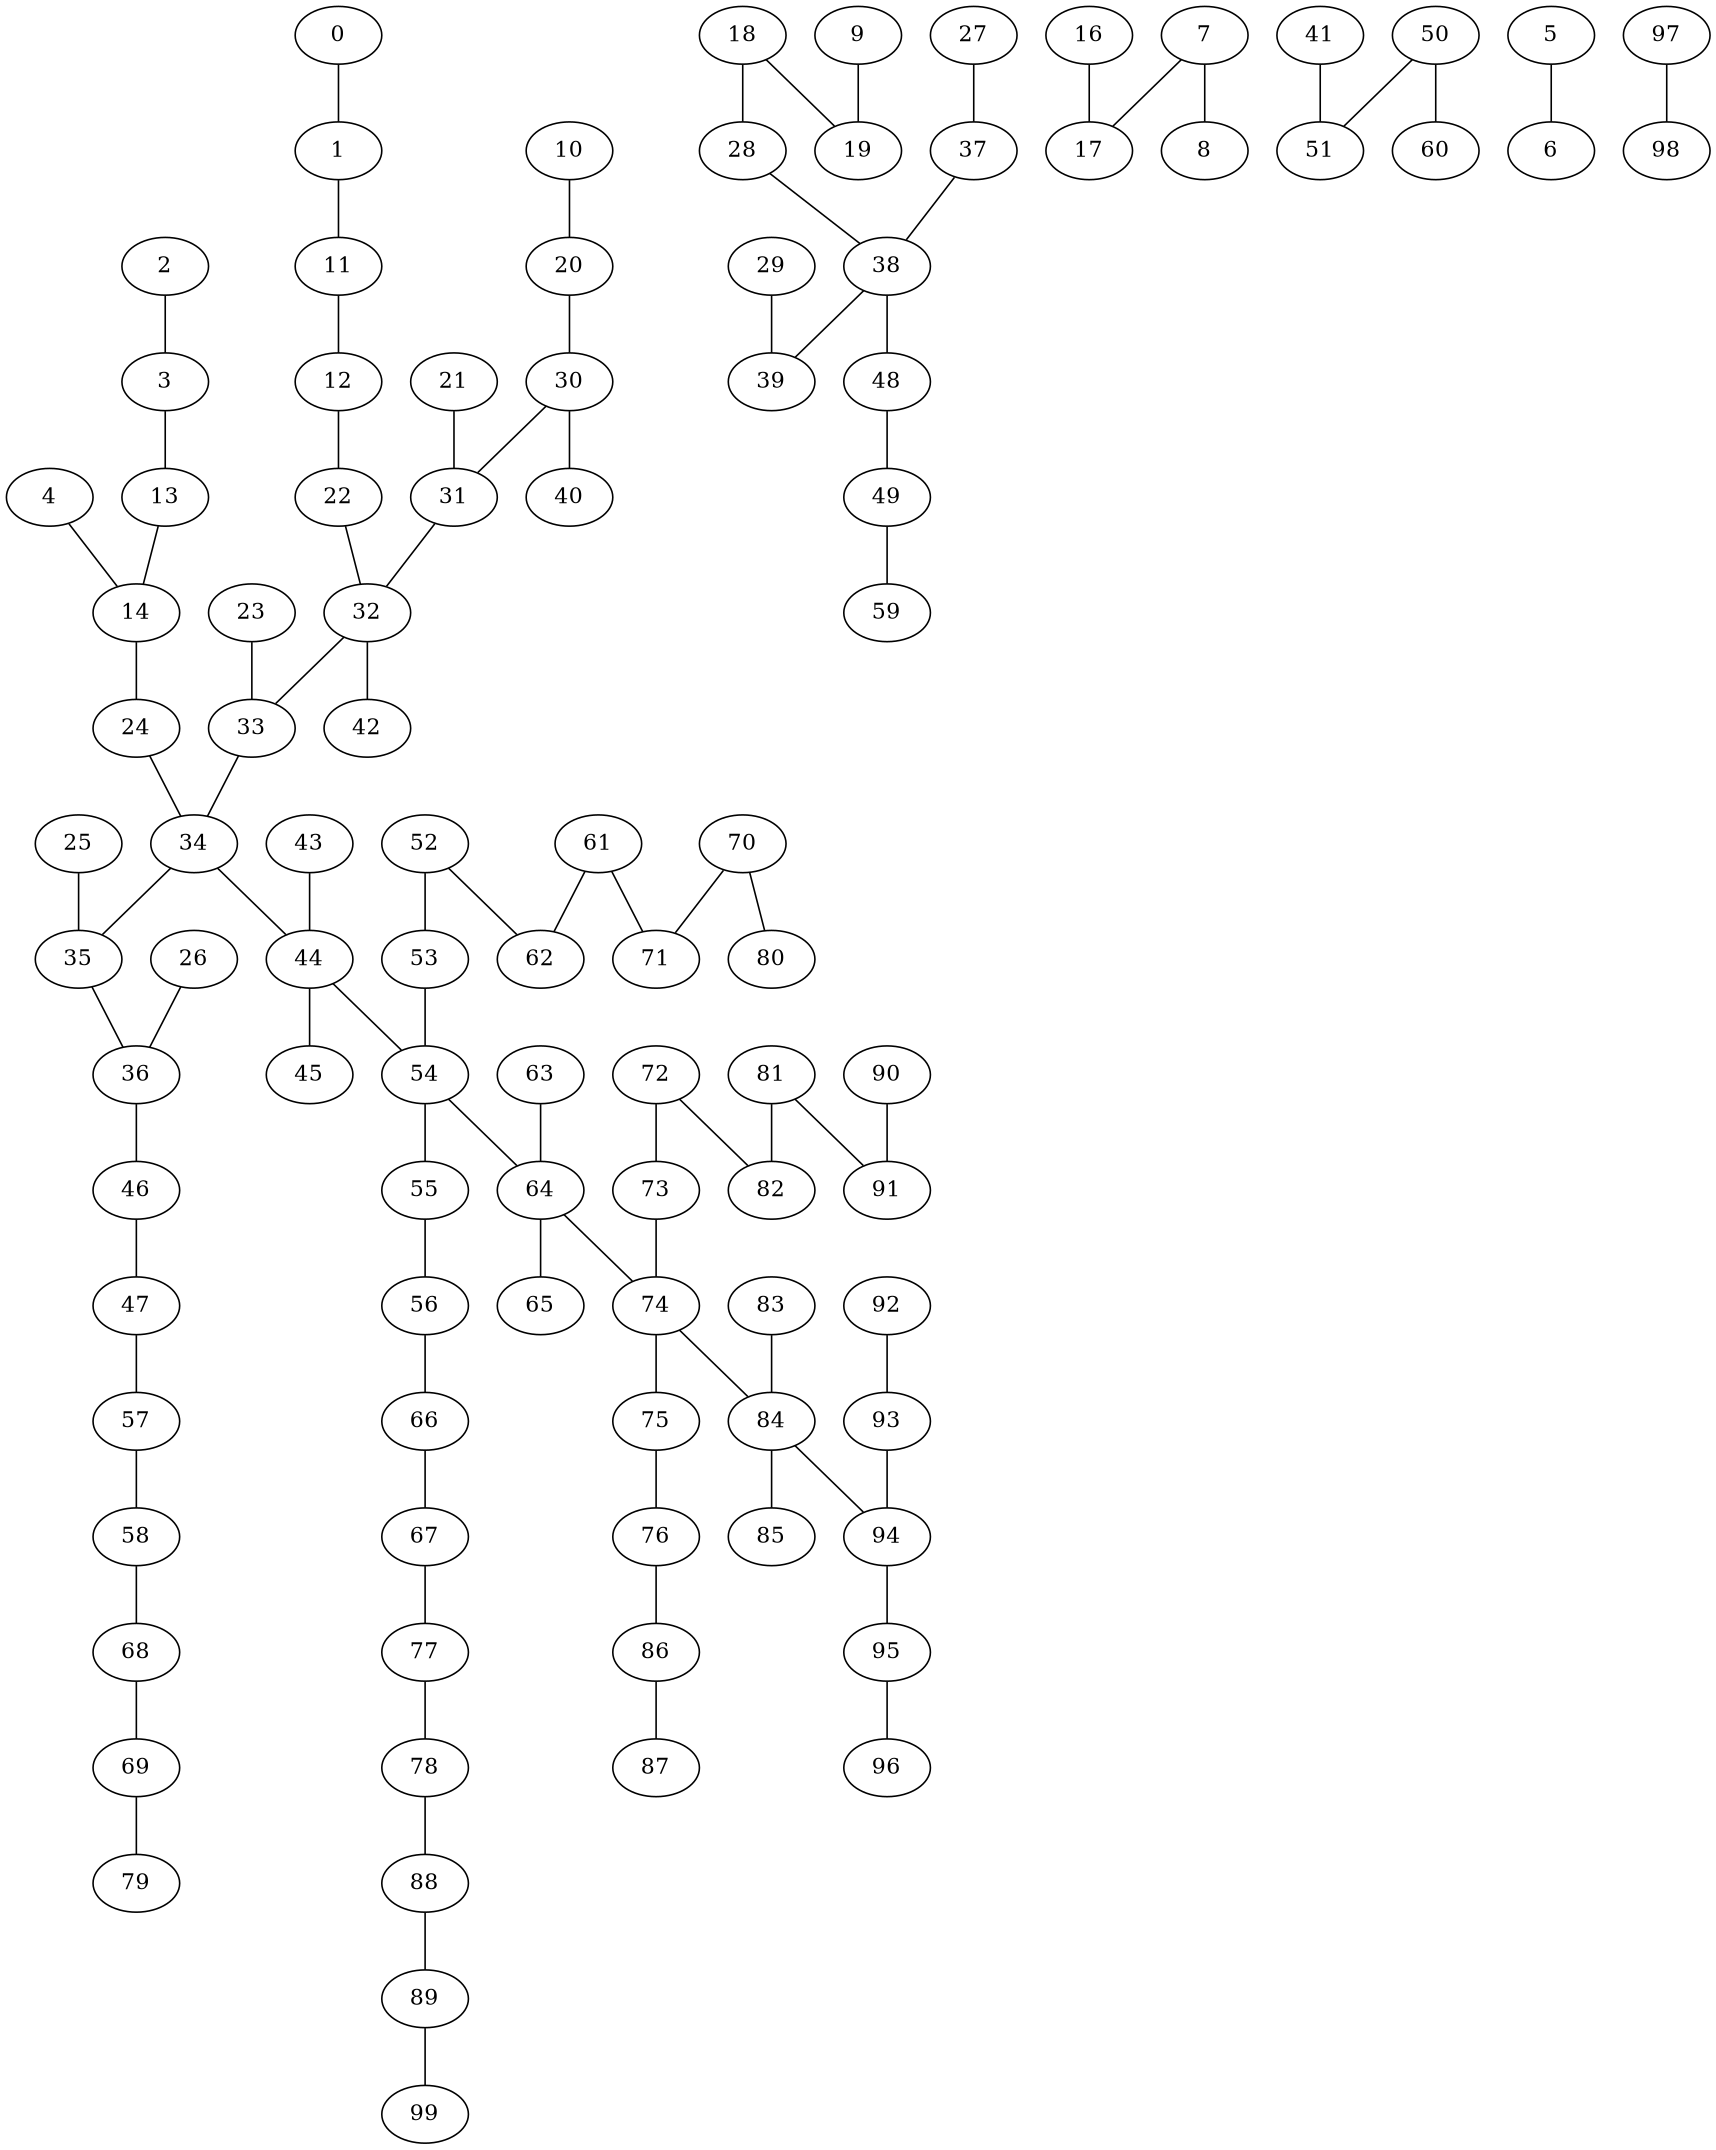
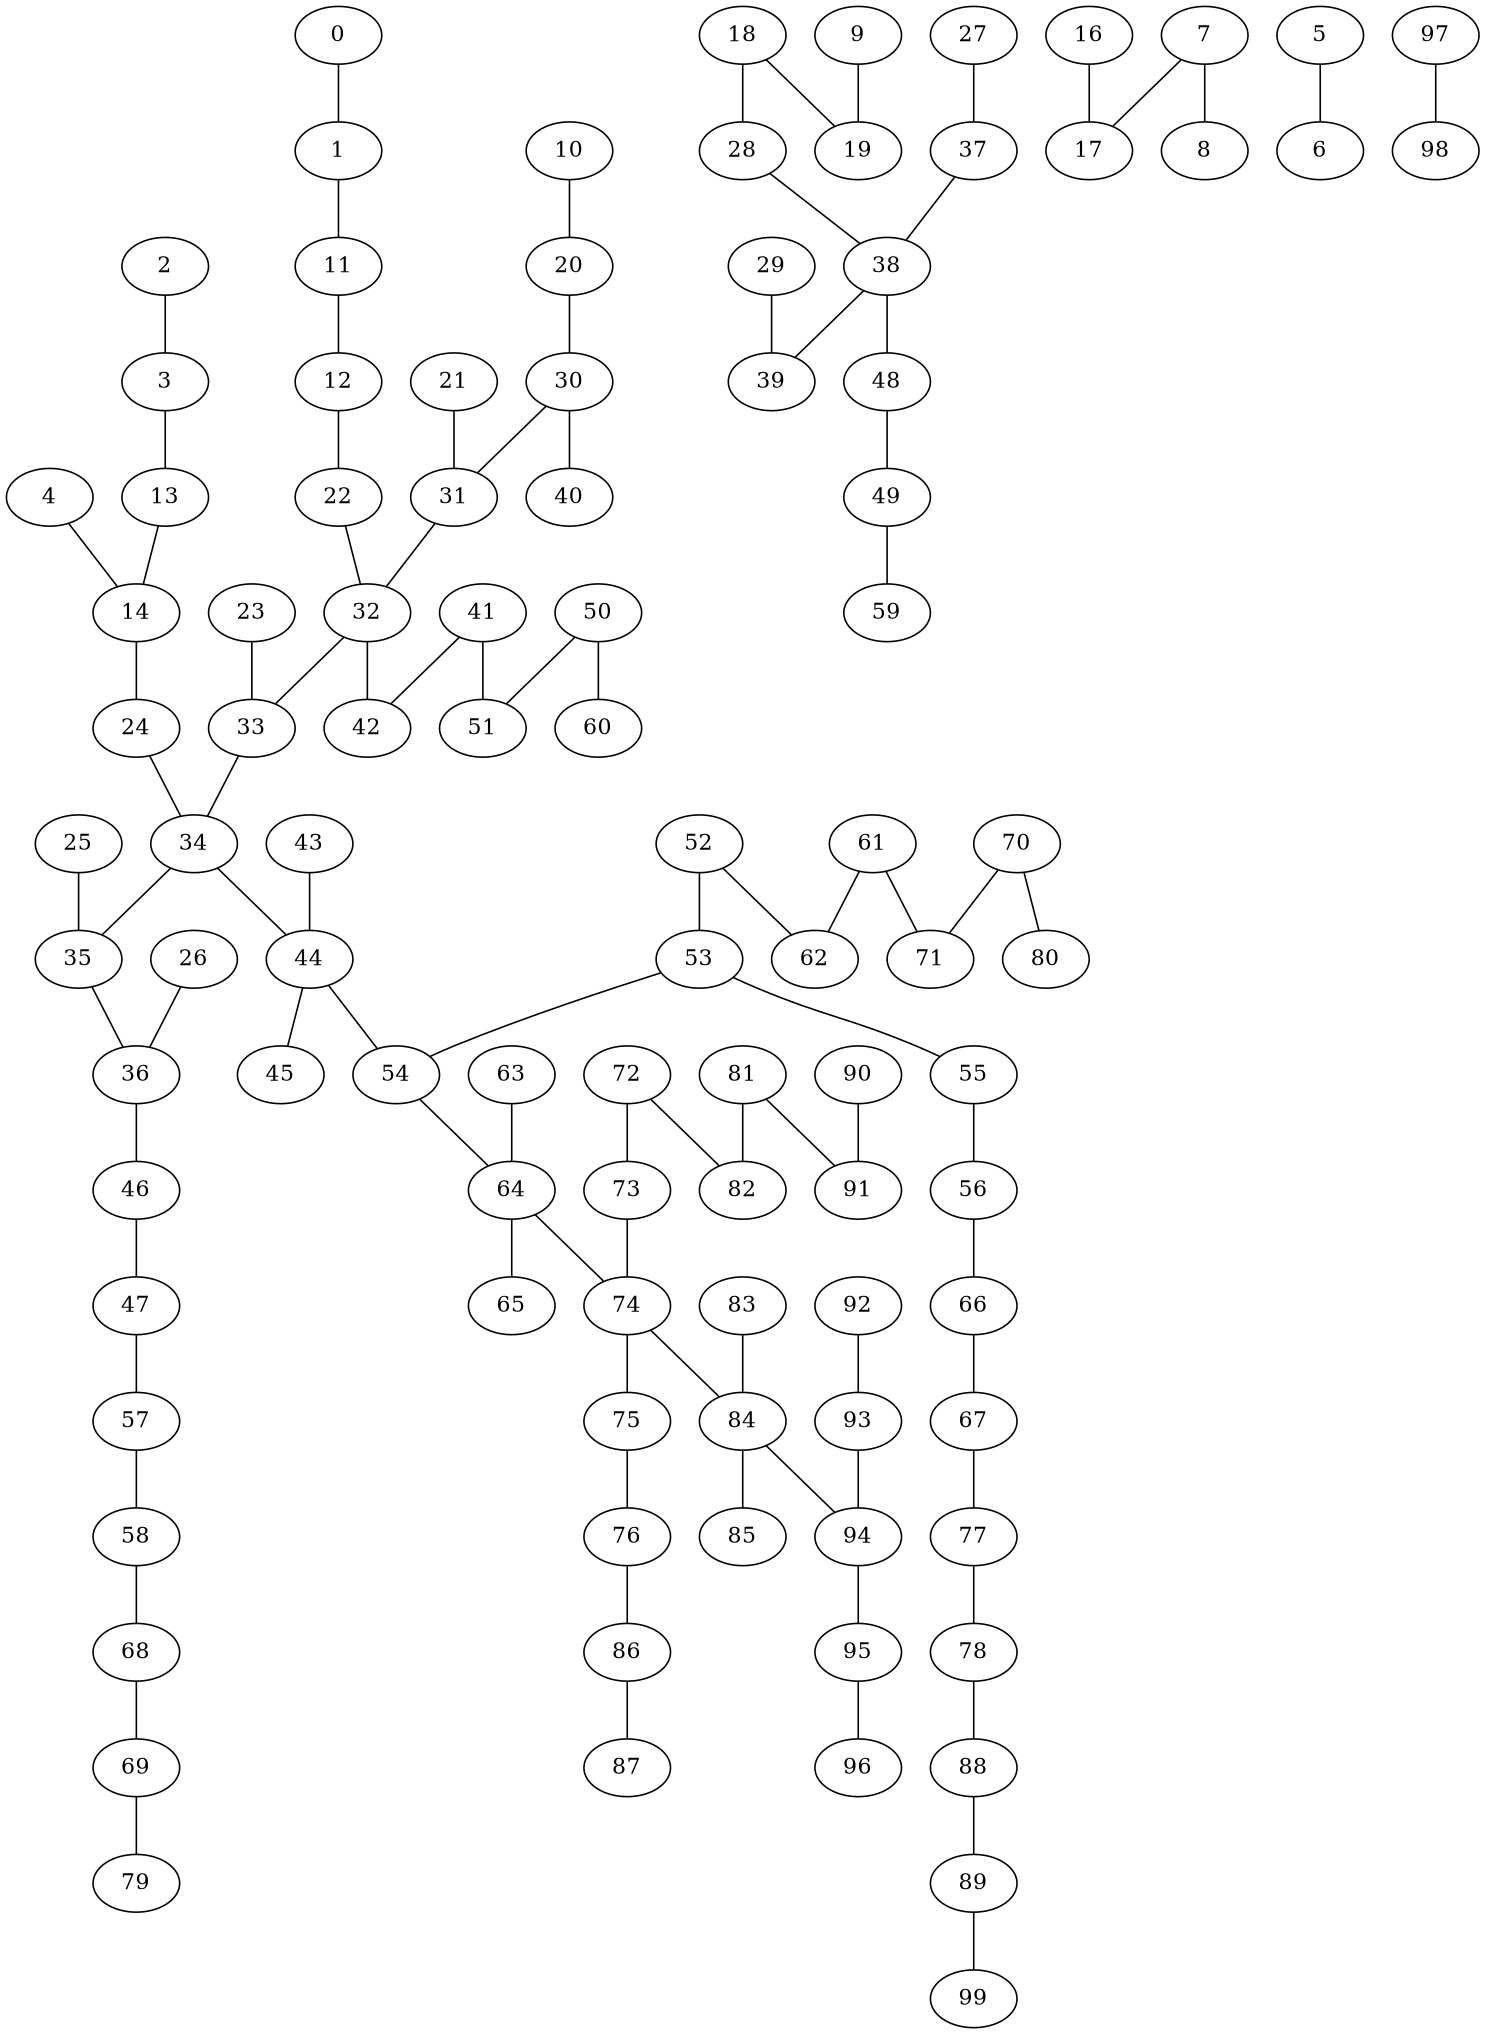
none -> (425, 670)
(425, 1133) -> (837, 1017)
